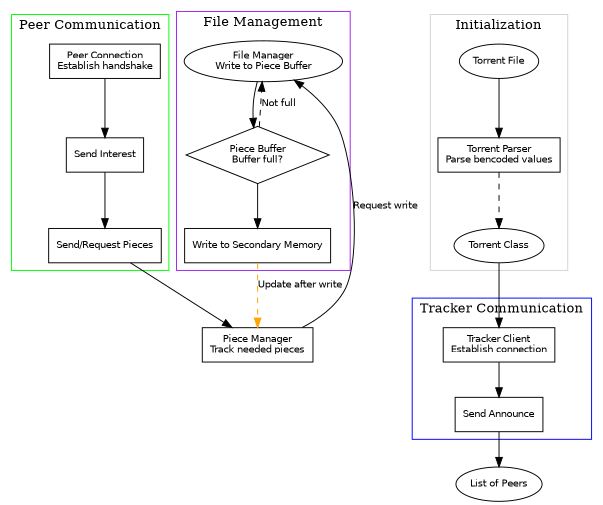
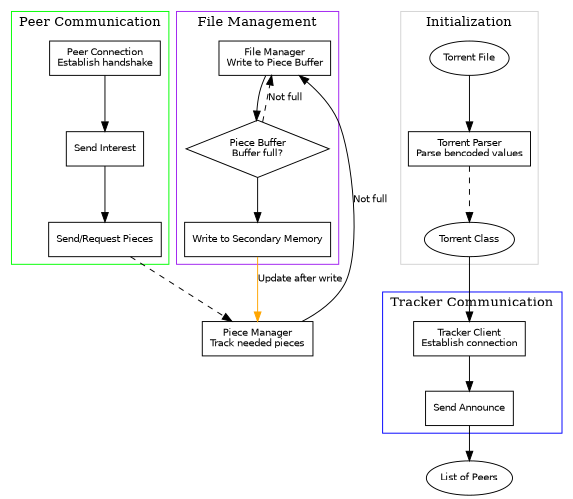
(263, 61) -> (275, 58)
(385, 206) -> (371, 200)
(258, 291) -> (258, 284)
(177, 293) -> (177, 286)
